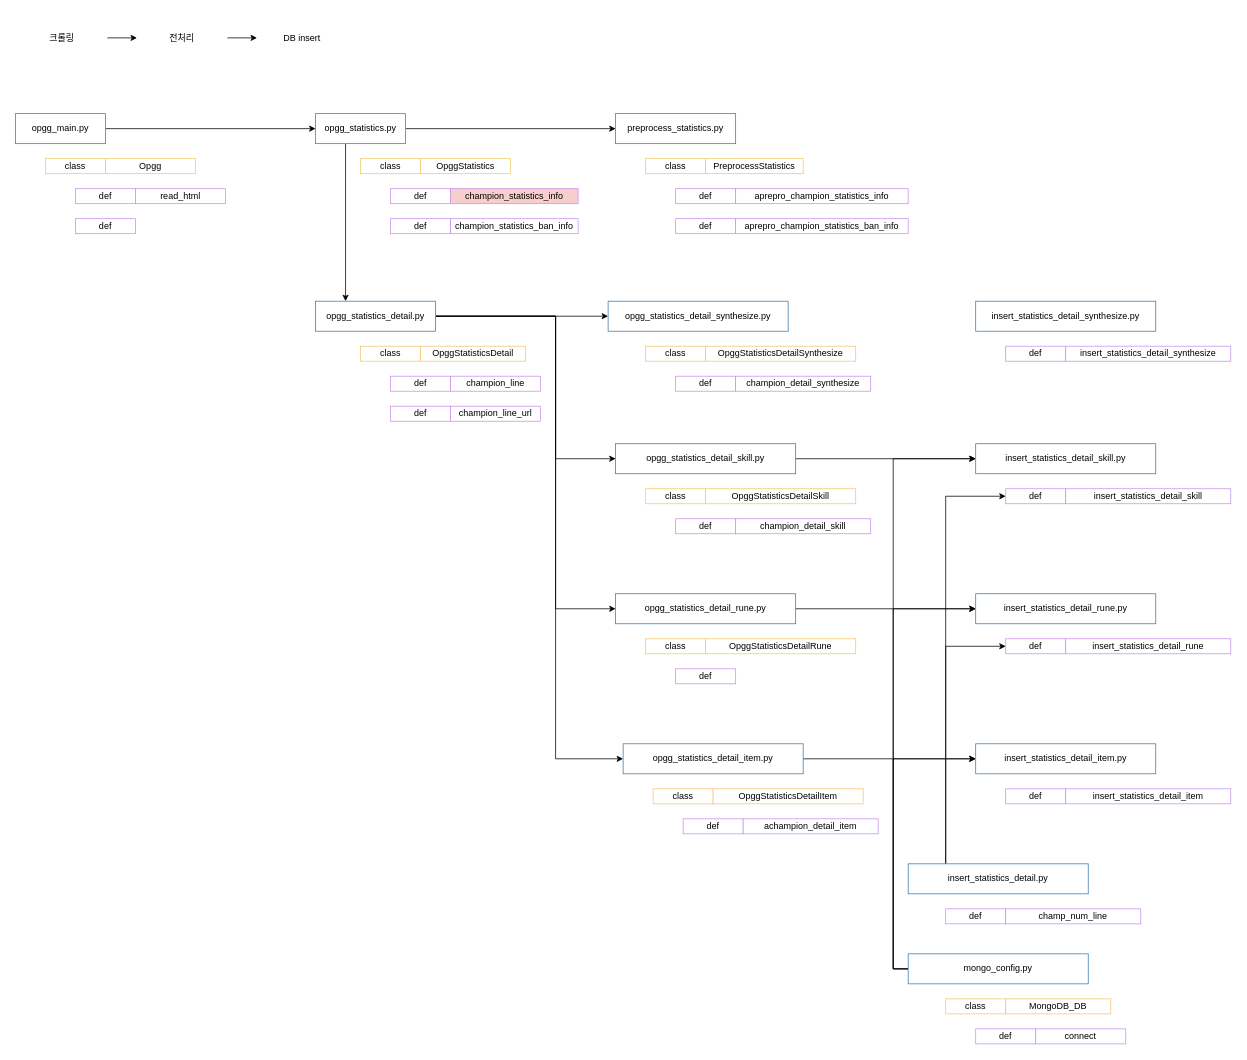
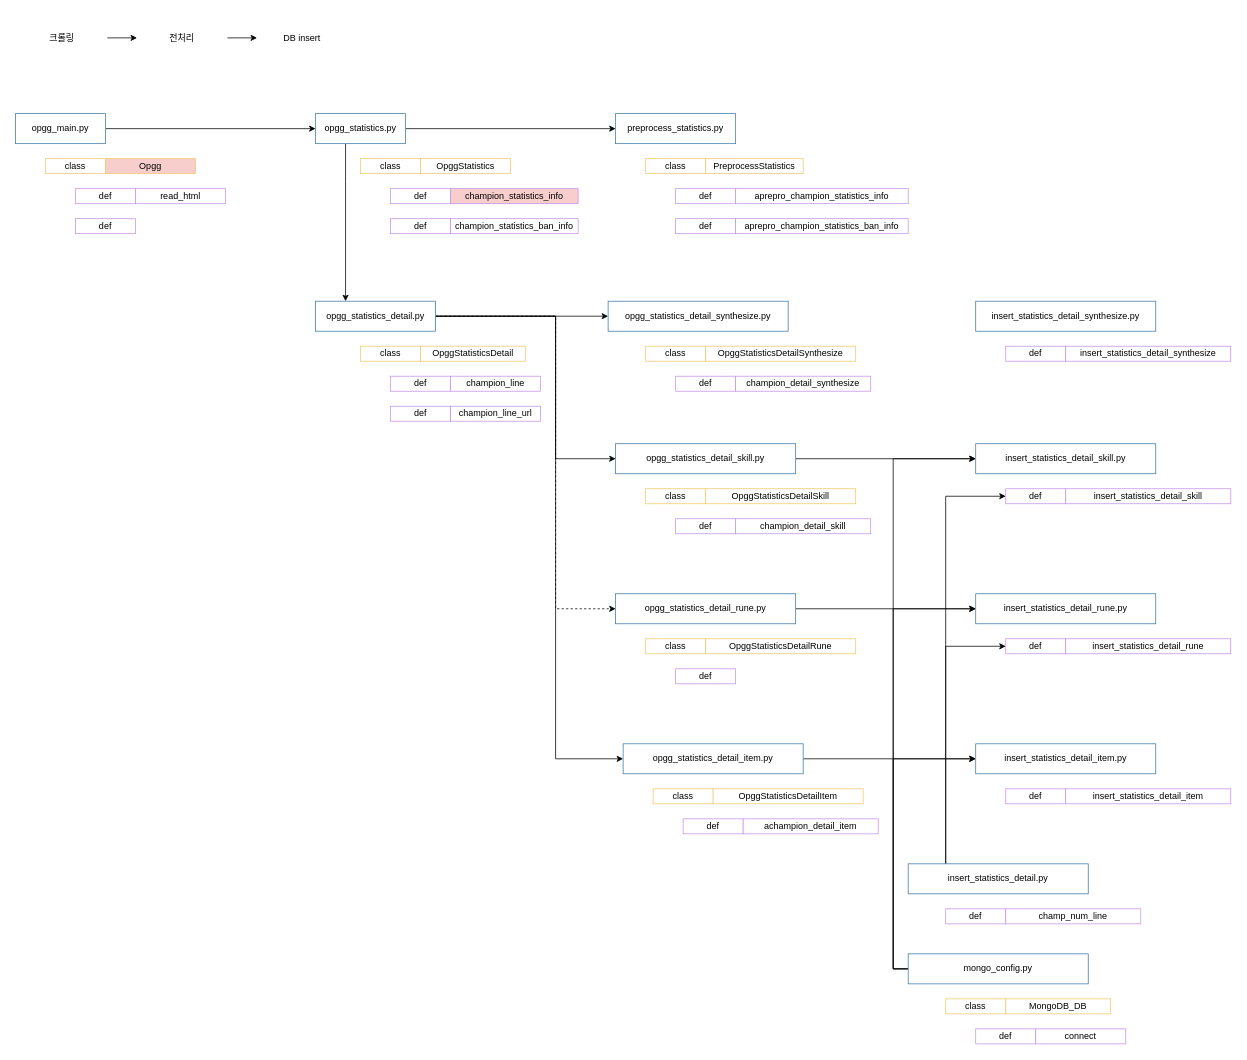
(150, 166) -> (150, 166)
(583, 609) -> (583, 609)
